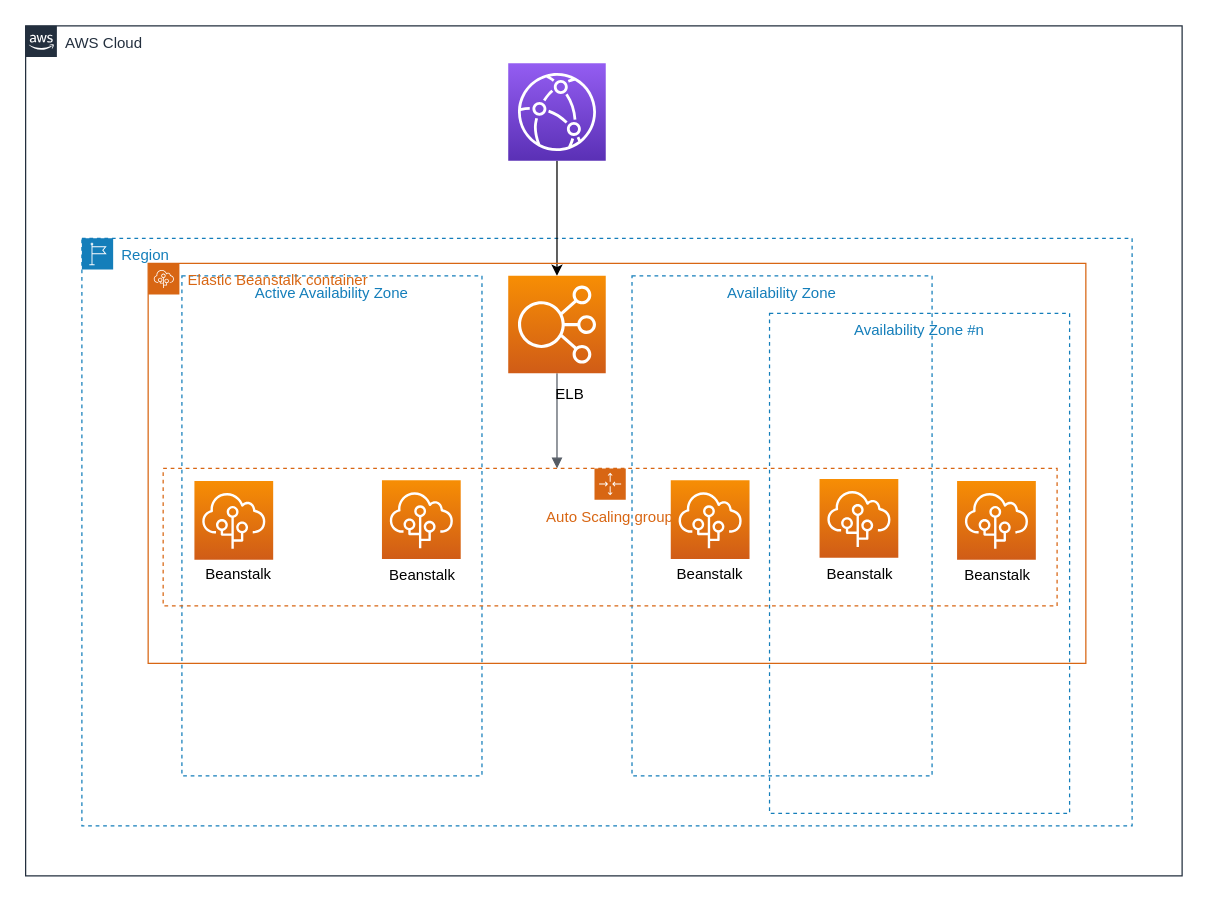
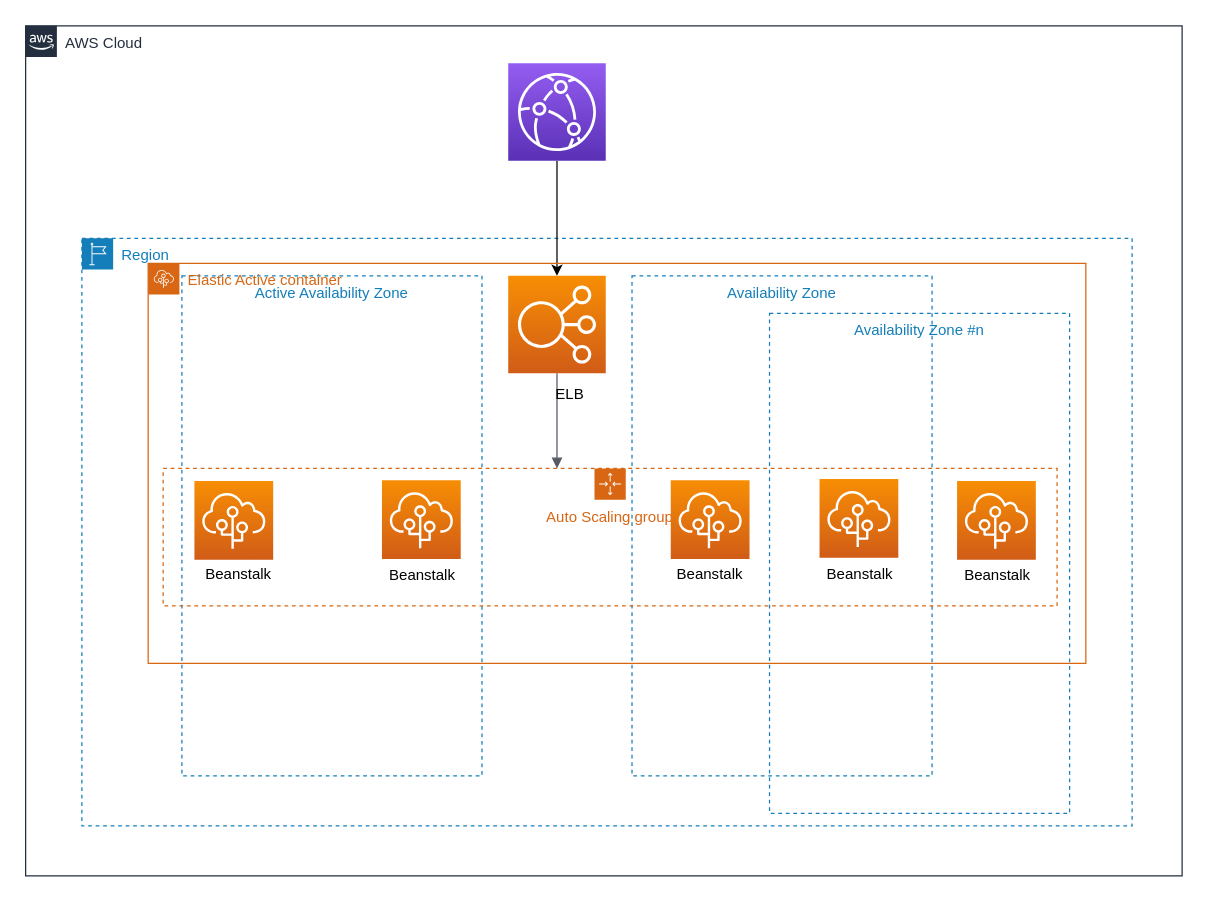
(290, 281) -> (277, 281)
